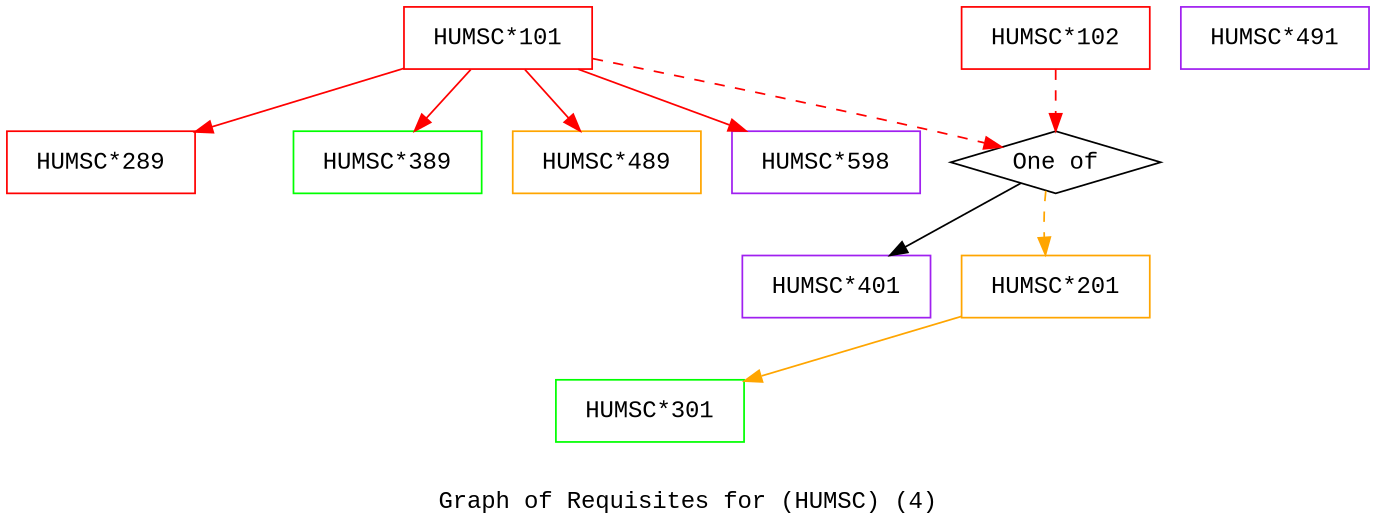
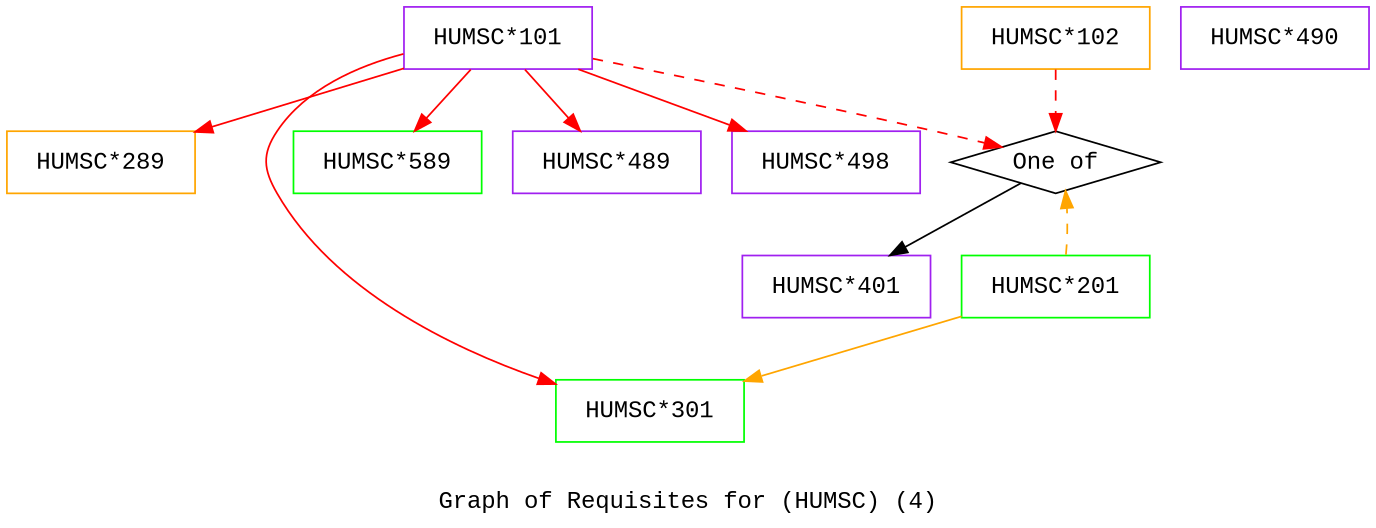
(498, 38) -> (498, 38)
(1056, 38) -> (1056, 38)
(1275, 38) -> (1275, 38)
(101, 162) -> (101, 162)
(388, 162) -> (388, 162)
(607, 162) -> (607, 162)
(826, 162) -> (826, 162)
(1044, 214) -> (1067, 231)
none -> (309, 237)
(1056, 287) -> (1056, 287)
